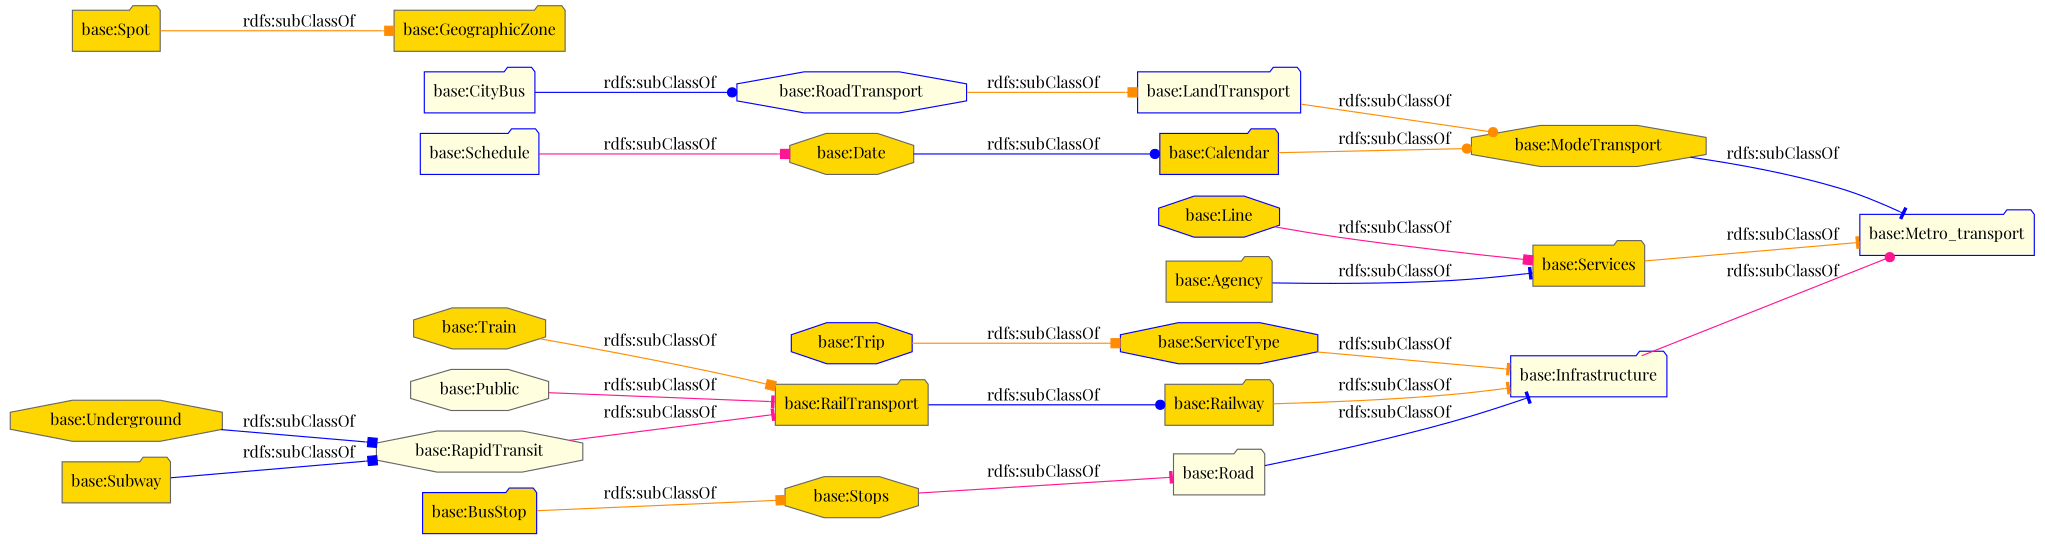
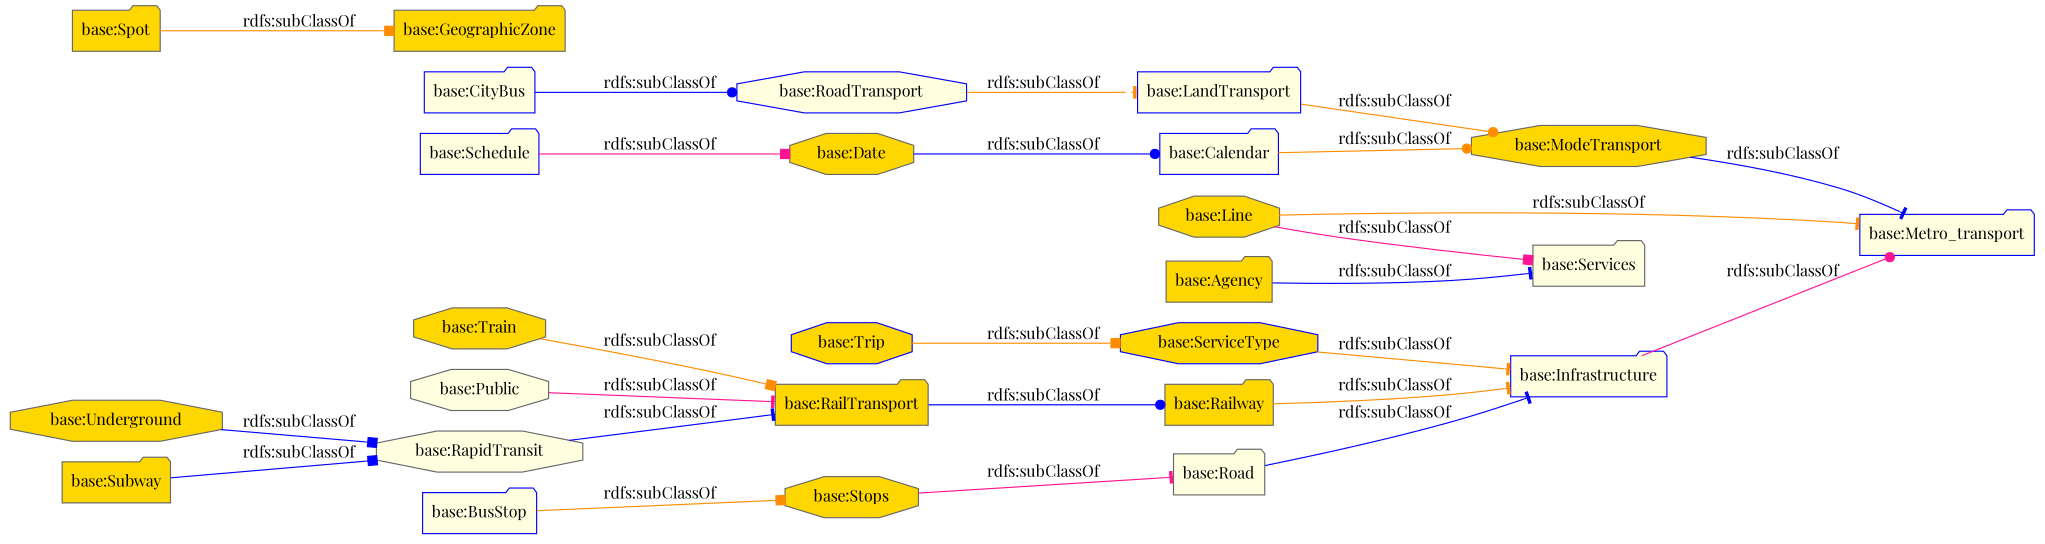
(1046, 92) -> (1046, 92)
(1219, 154) -> (1219, 154)
(1219, 217) -> (1219, 217)
(1749, 252) -> (1567, 213)
(1589, 266) -> (1589, 266)
(669, 428) -> (669, 428)
(480, 513) -> (480, 513)
